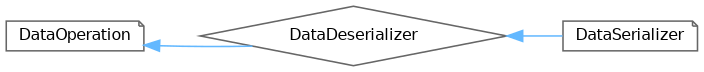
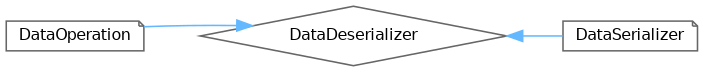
(206, 47) -> (190, 26)
